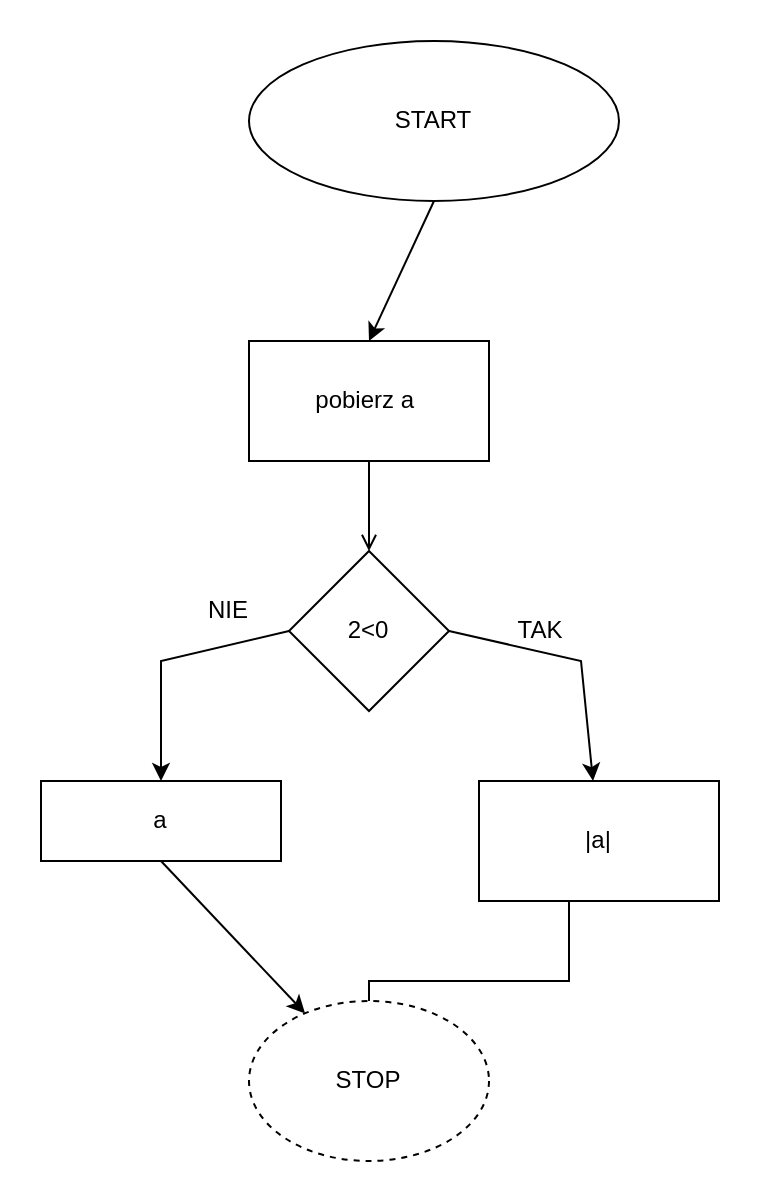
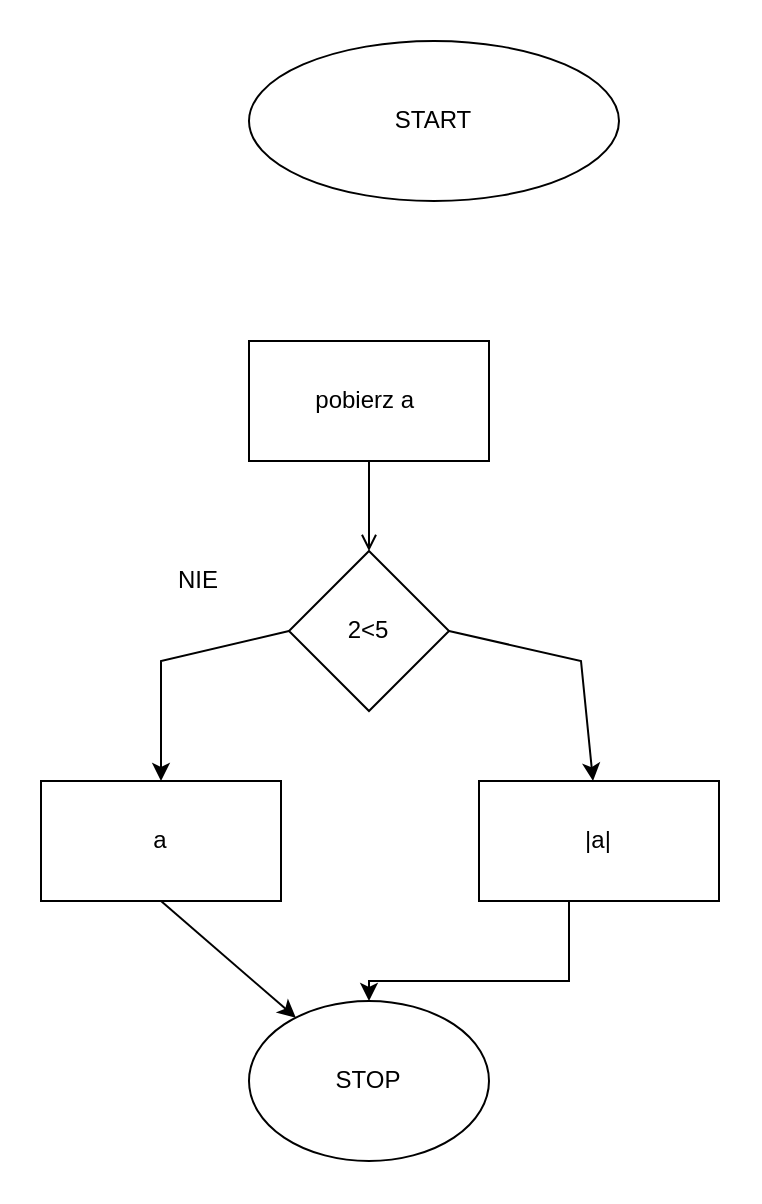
(404, 265) -> none
(229, 611) -> (199, 581)
(369, 631) -> (369, 631)
(541, 631) -> none
(161, 821) -> (161, 841)
(369, 992) -> (369, 986)
(369, 1081) -> (369, 1081)
